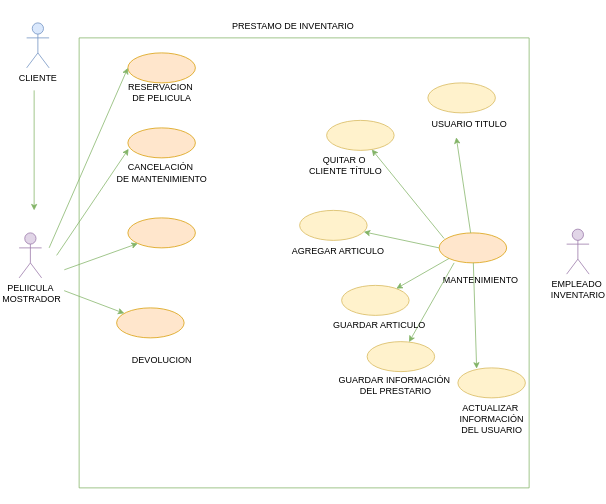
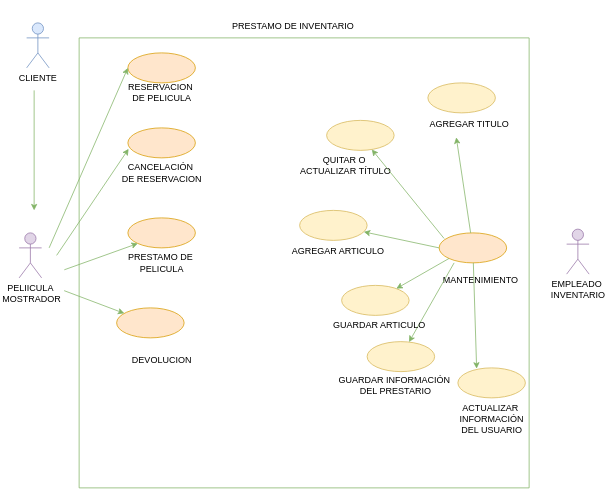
(470, 124) -> (470, 124)
(346, 165) -> (346, 165)
(162, 173) -> (162, 173)
none -> (162, 263)
